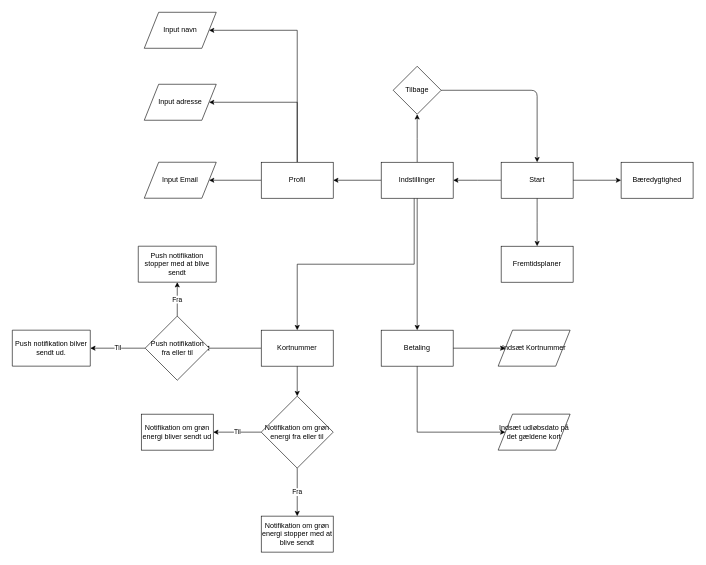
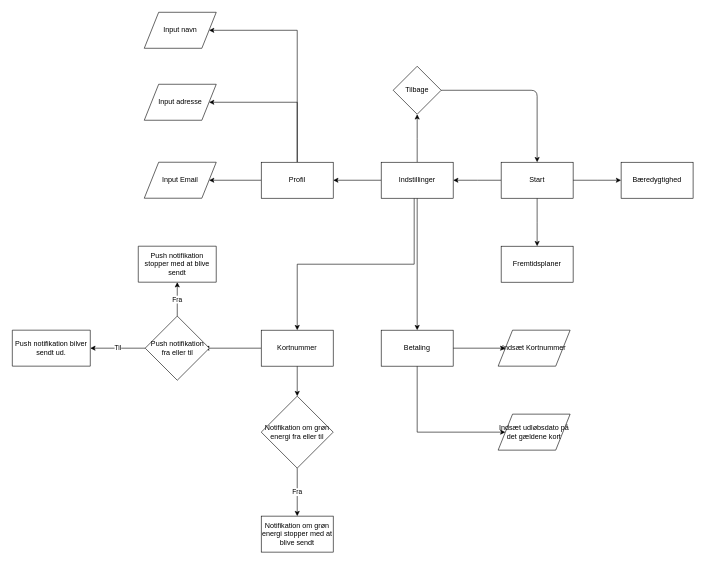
(177, 432) -> none
(238, 432) -> none
